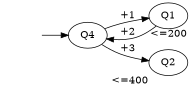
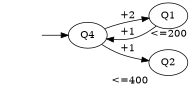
(128, 15) -> (128, 15)
(128, 32) -> (128, 32)
(128, 49) -> (128, 49)
